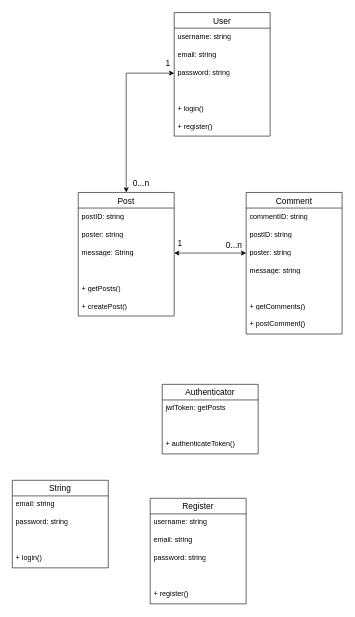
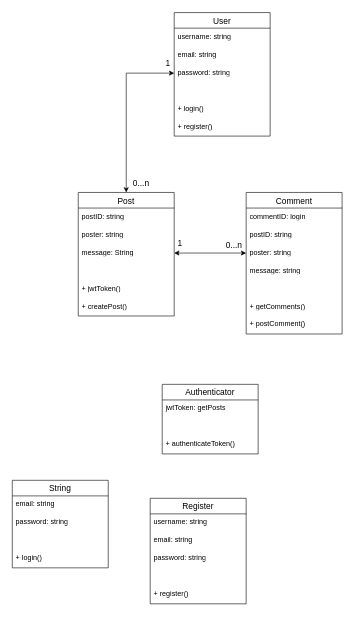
(281, 216) -> (278, 216)
(105, 288) -> (105, 288)
